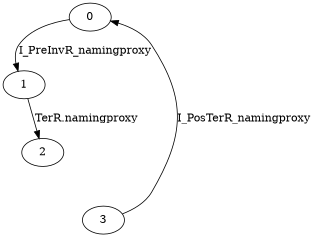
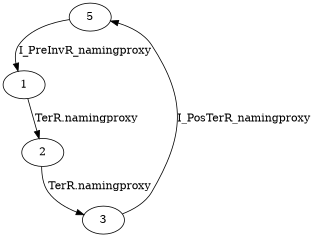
(90, 17) -> (90, 17)
none -> (51, 195)
